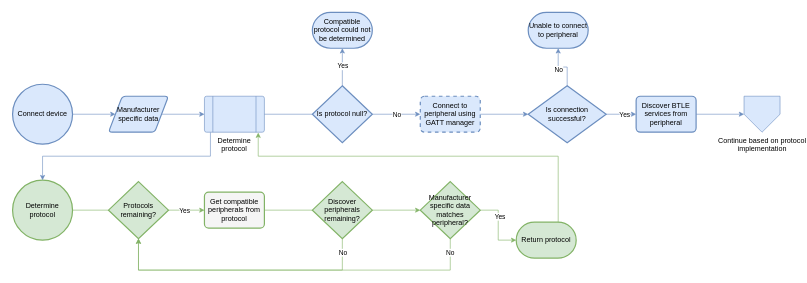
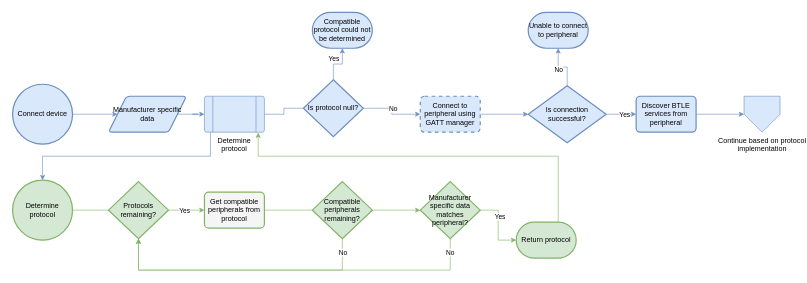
(138, 114) -> (147, 114)
(342, 114) -> (333, 108)
(342, 210) -> (342, 210)
